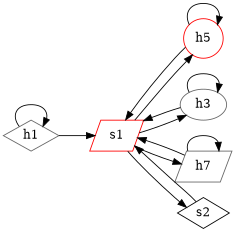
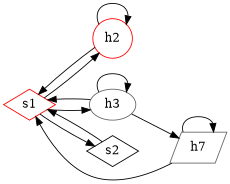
(203, 38) -> (113, 38)
(31, 136) -> none
(117, 136) -> (30, 105)
(154, 155) -> (151, 124)
